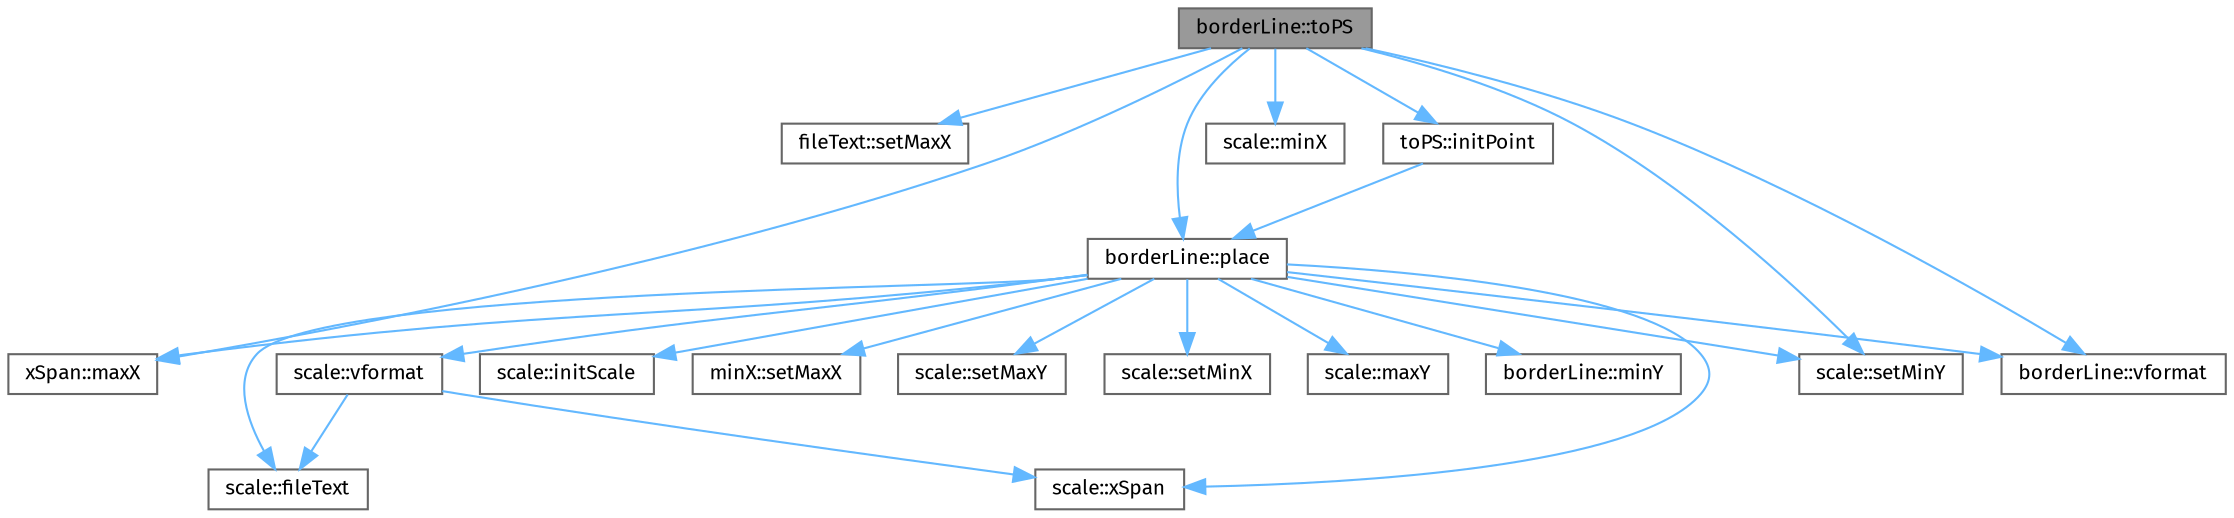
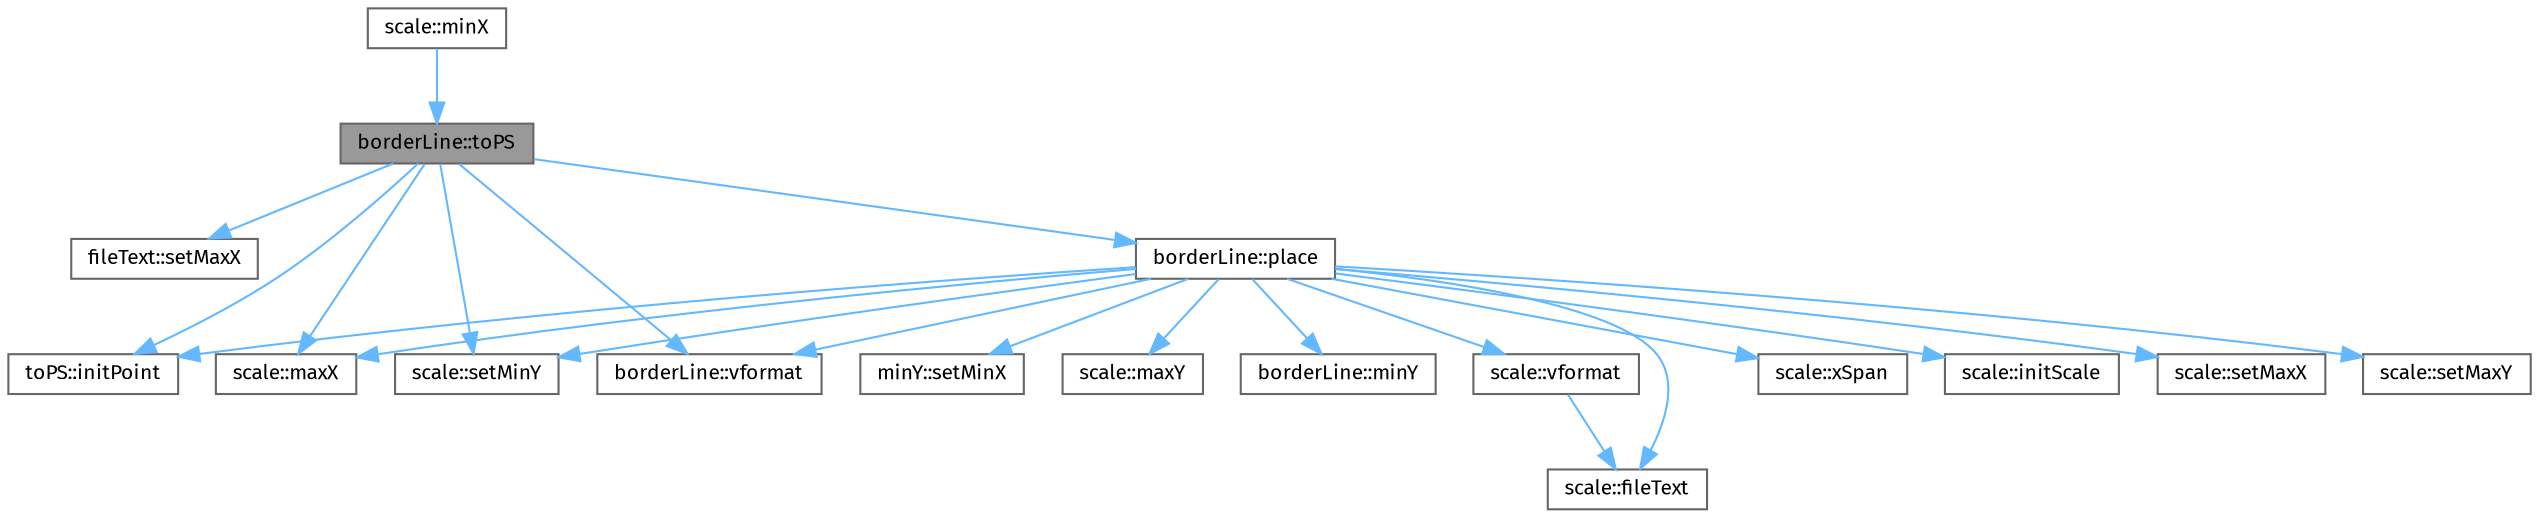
(1275, 76) -> (437, 76)
(1338, 197) -> (597, 310)
(83, 374) -> (286, 374)
(777, 374) -> (2241, 374)
(1187, 374) -> (942, 374)
(728, 435) -> none
